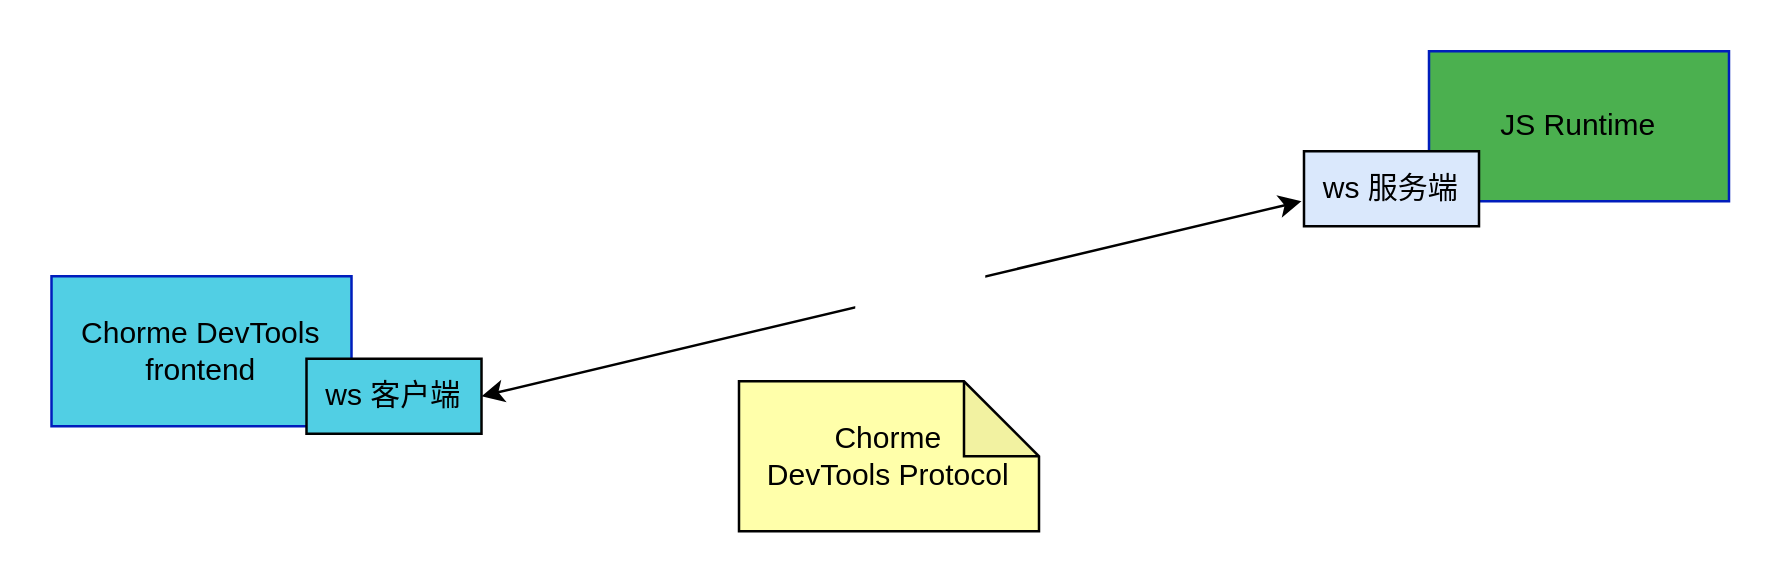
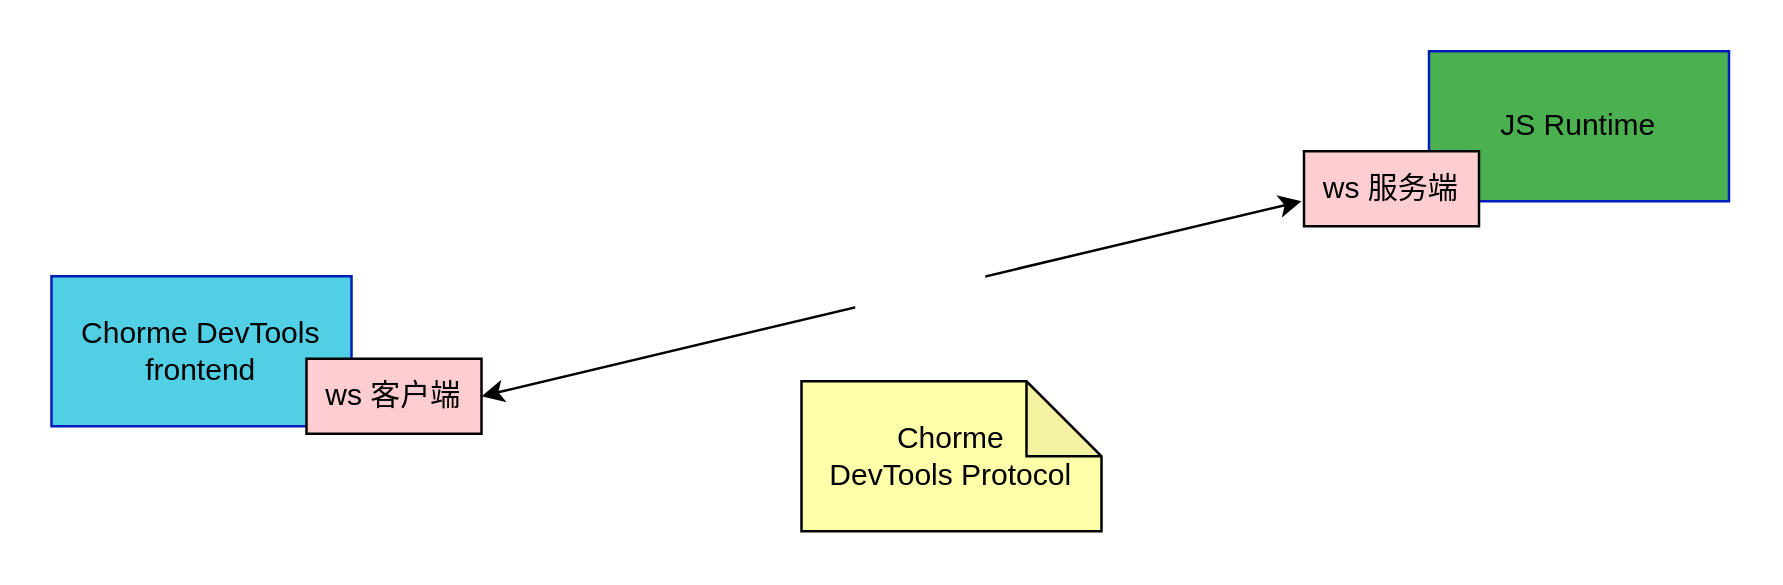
(1391, 189) -> (1391, 189)
(394, 396) -> (394, 396)
(889, 456) -> (951, 456)
